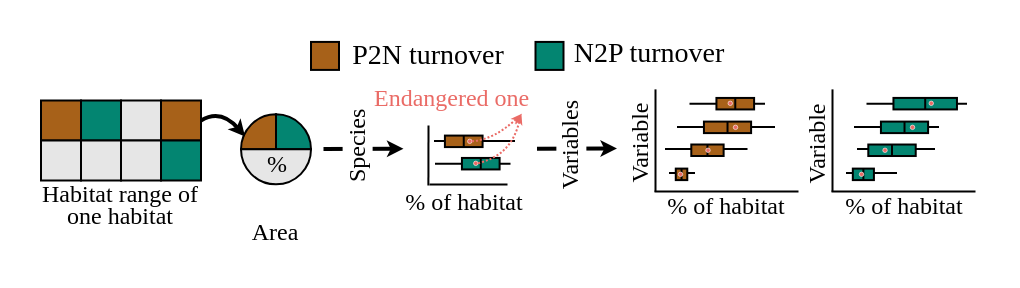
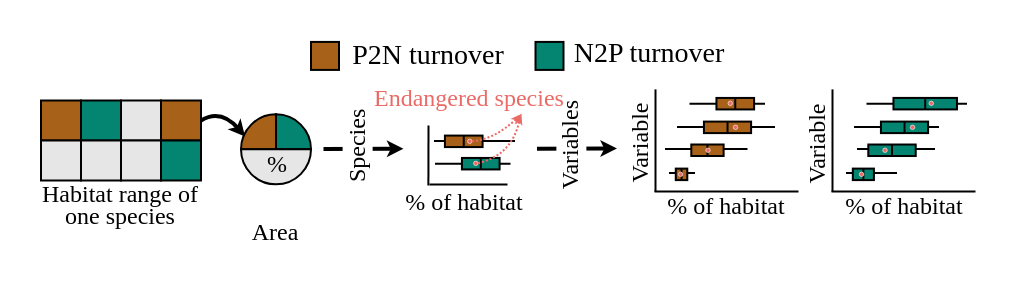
(466, 99) -> (473, 99)
(121, 205) -> (121, 205)
